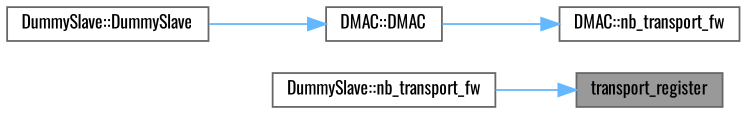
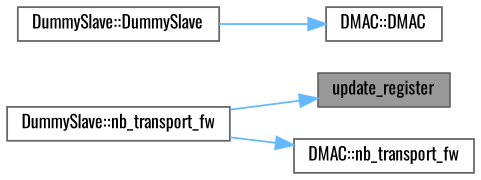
(492, 24) -> (253, 140)
(650, 90) -> (384, 90)
